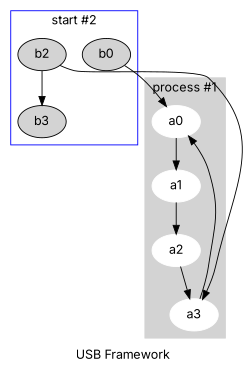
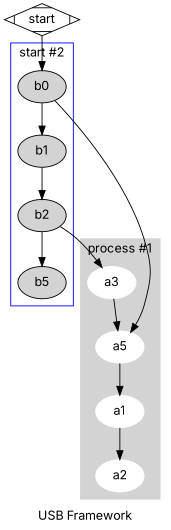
none -> (42, 20)
(42, 122) -> (42, 283)
(176, 122) -> (120, 347)
none -> (42, 151)
(184, 278) -> none
